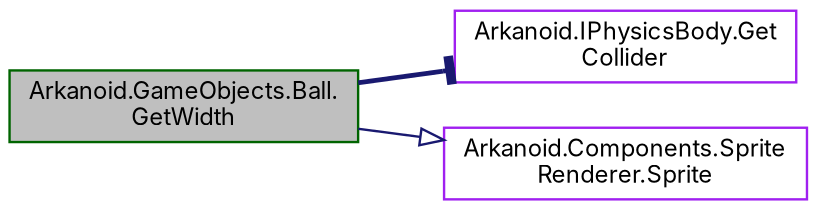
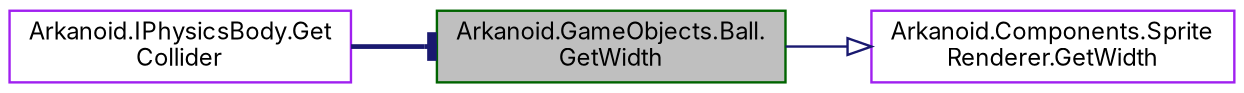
(401, 77) -> (388, 47)
(626, 164) -> (1053, 47)
